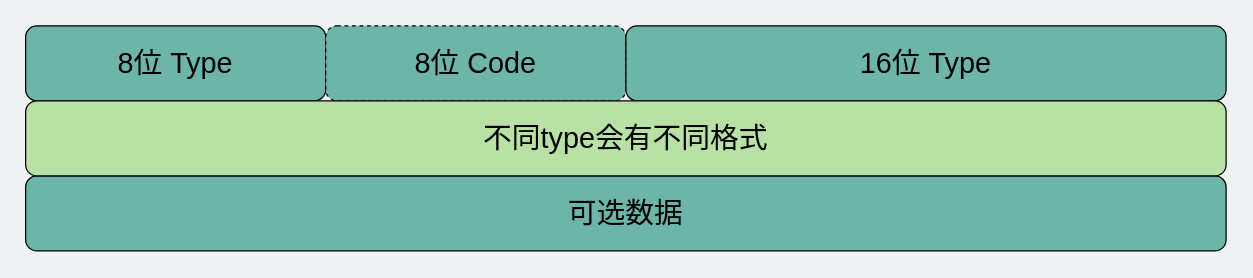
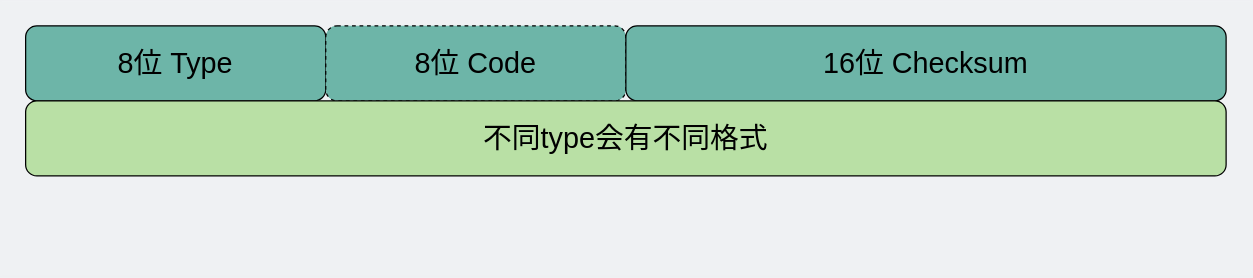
(926, 63) -> (926, 63)
(626, 213) -> none
